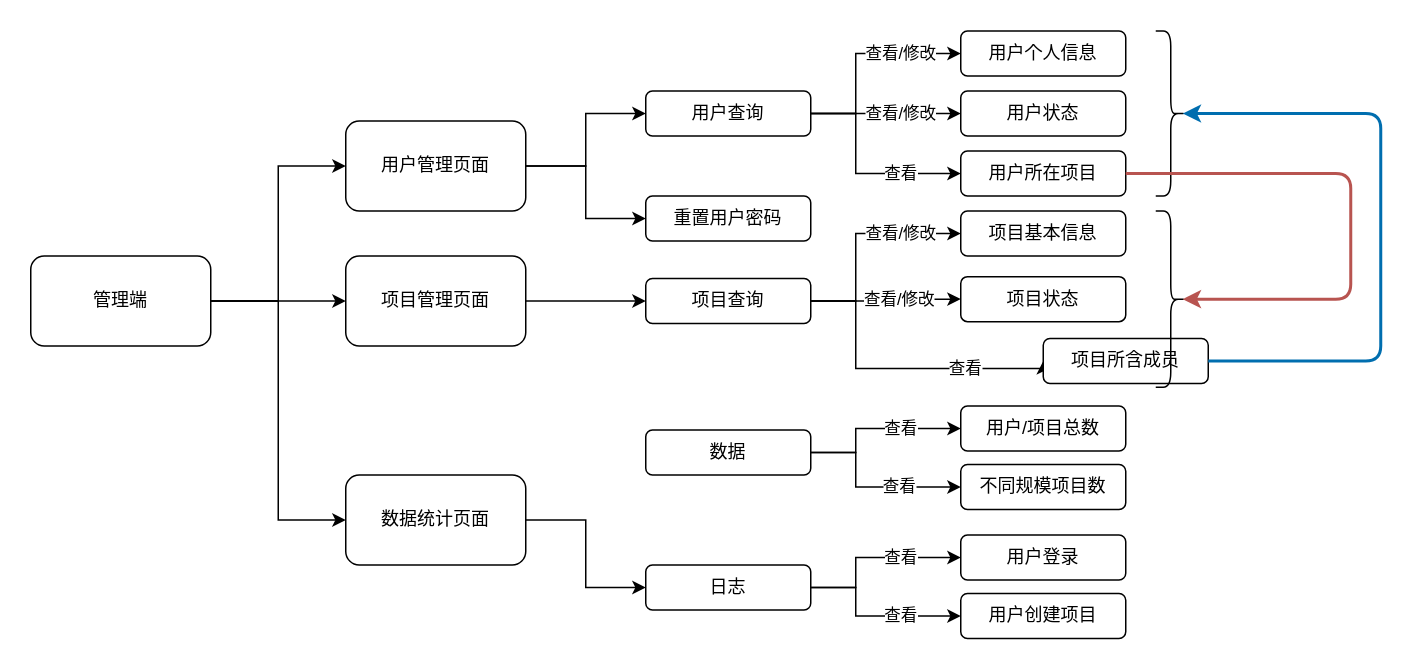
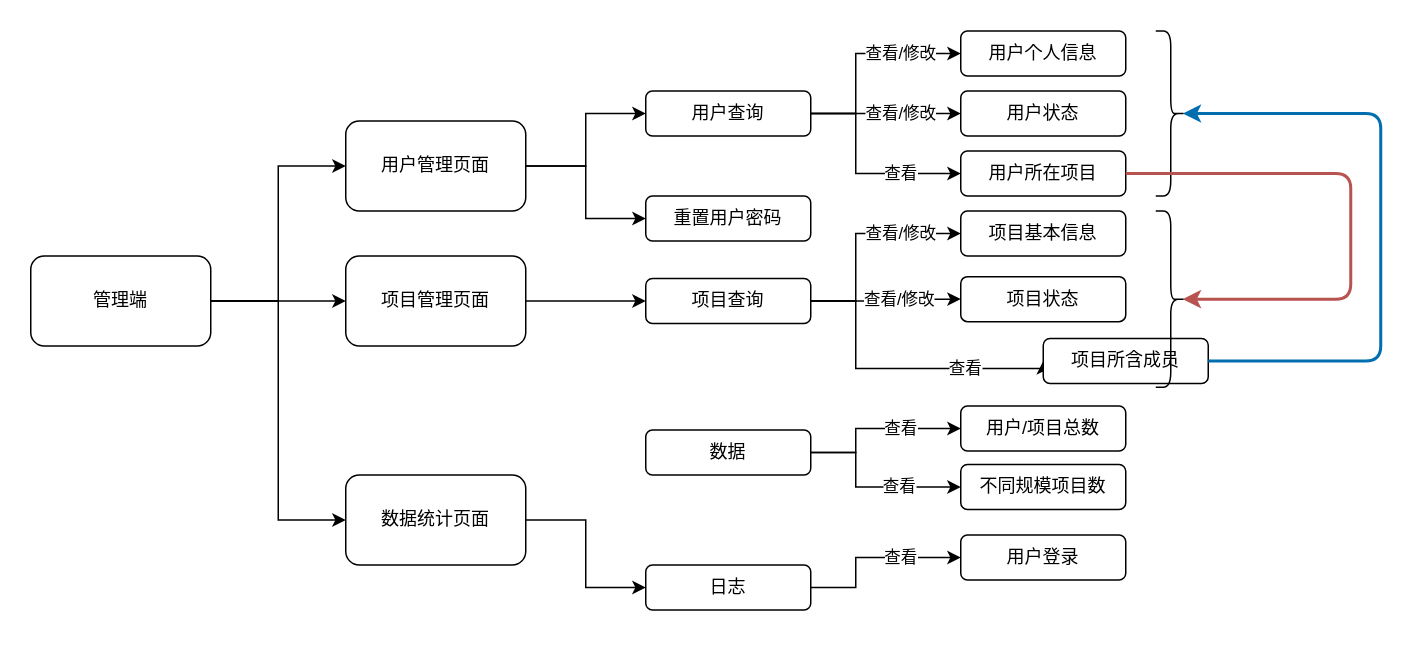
(890, 616) -> none
(1043, 616) -> none
